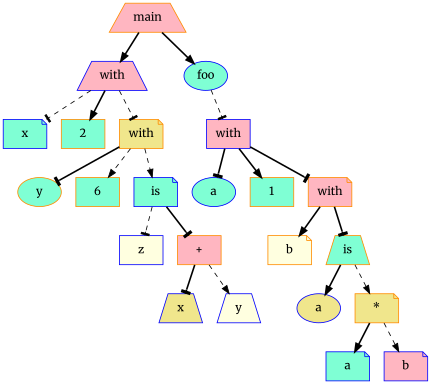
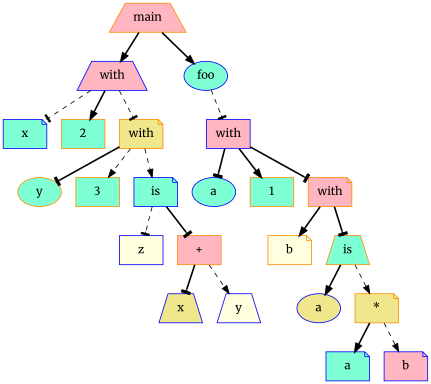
(98, 192) -> (98, 192)
